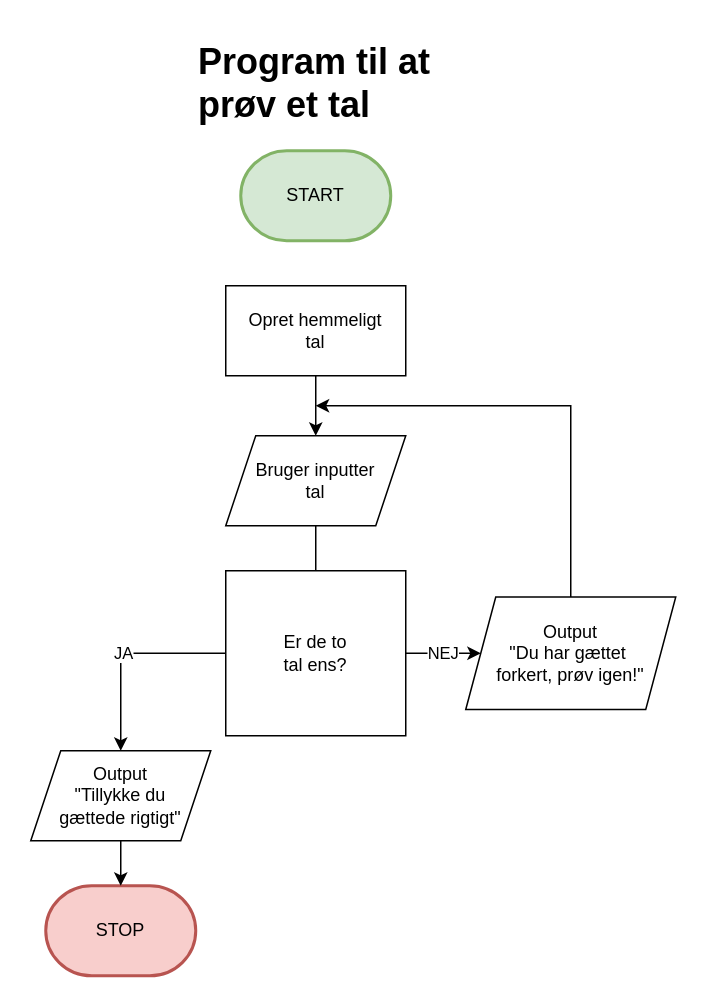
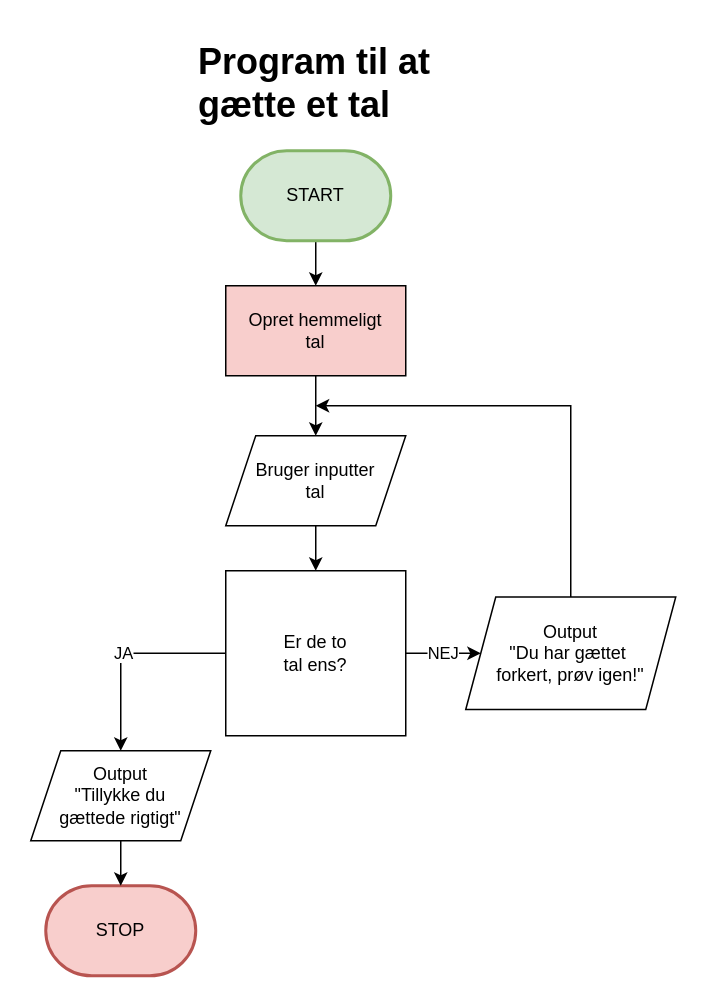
(311, 52) -> (316, 52)
none -> (316, 269)
(316, 331) -> (316, 331)
(316, 563) -> (316, 559)
